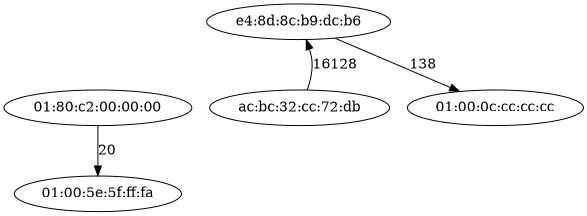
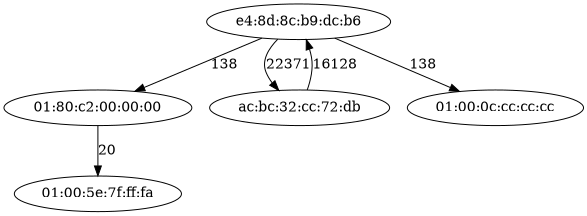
none -> (265, 60)
none -> (203, 63)
(98, 194) -> (98, 194)
